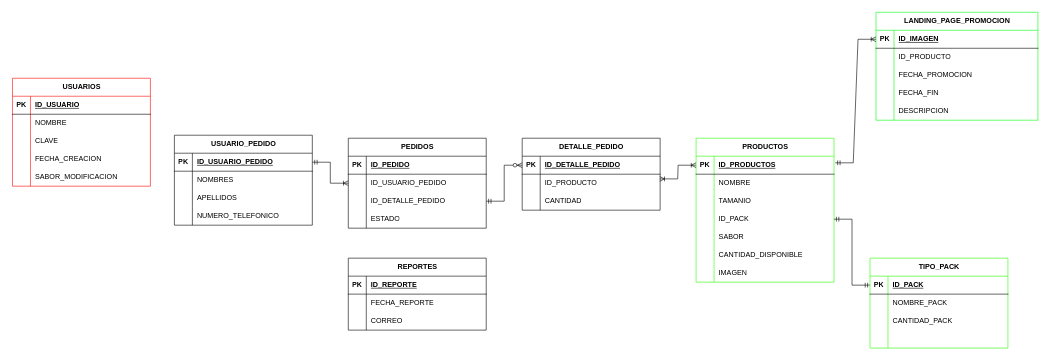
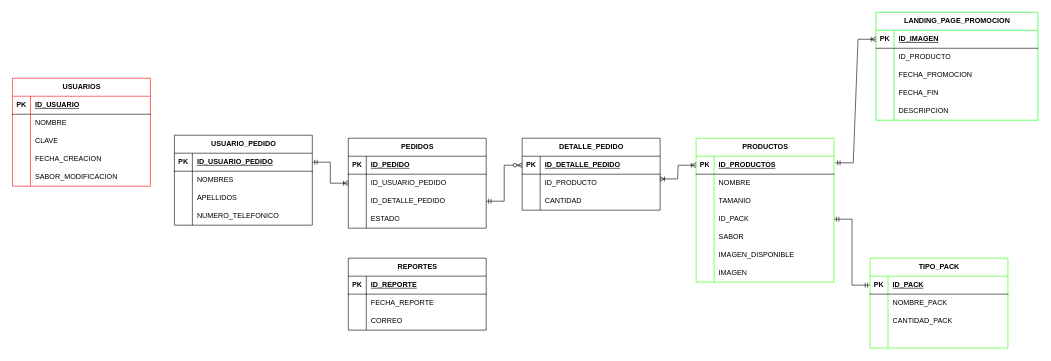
(757, 255) -> (753, 255)
